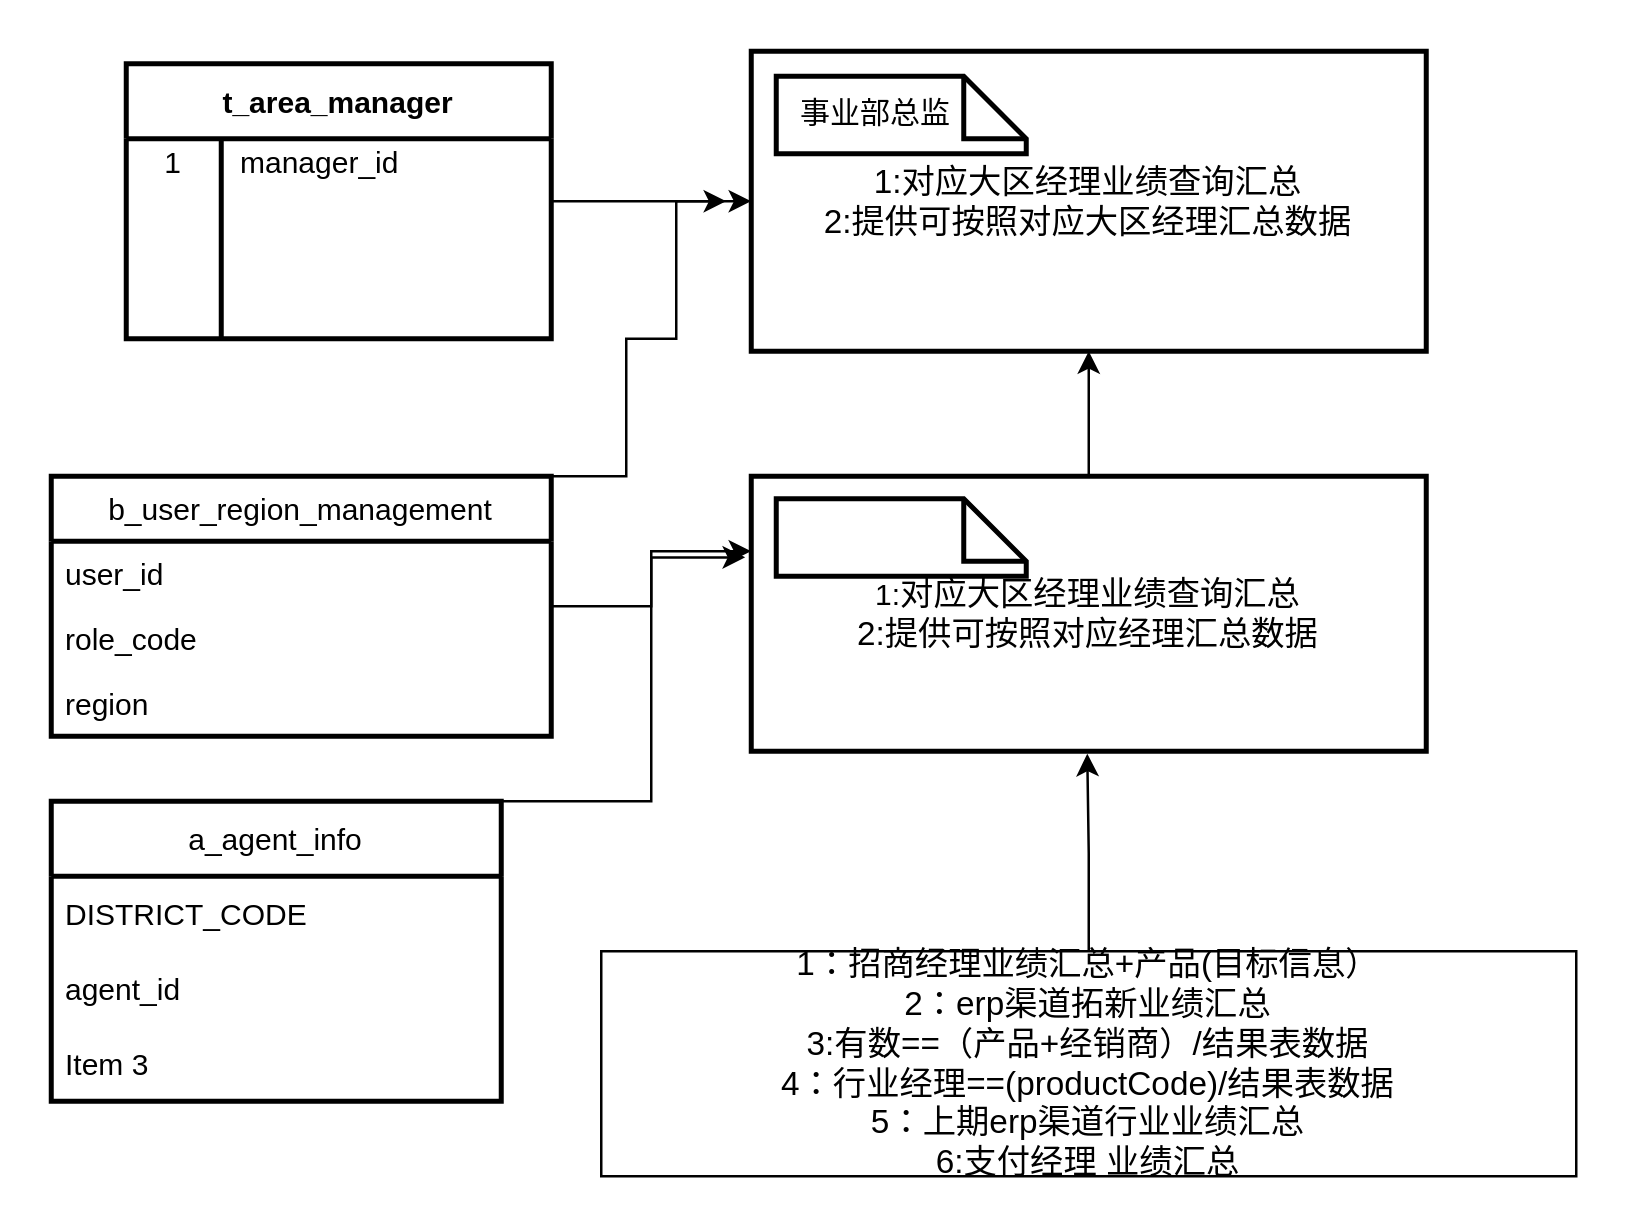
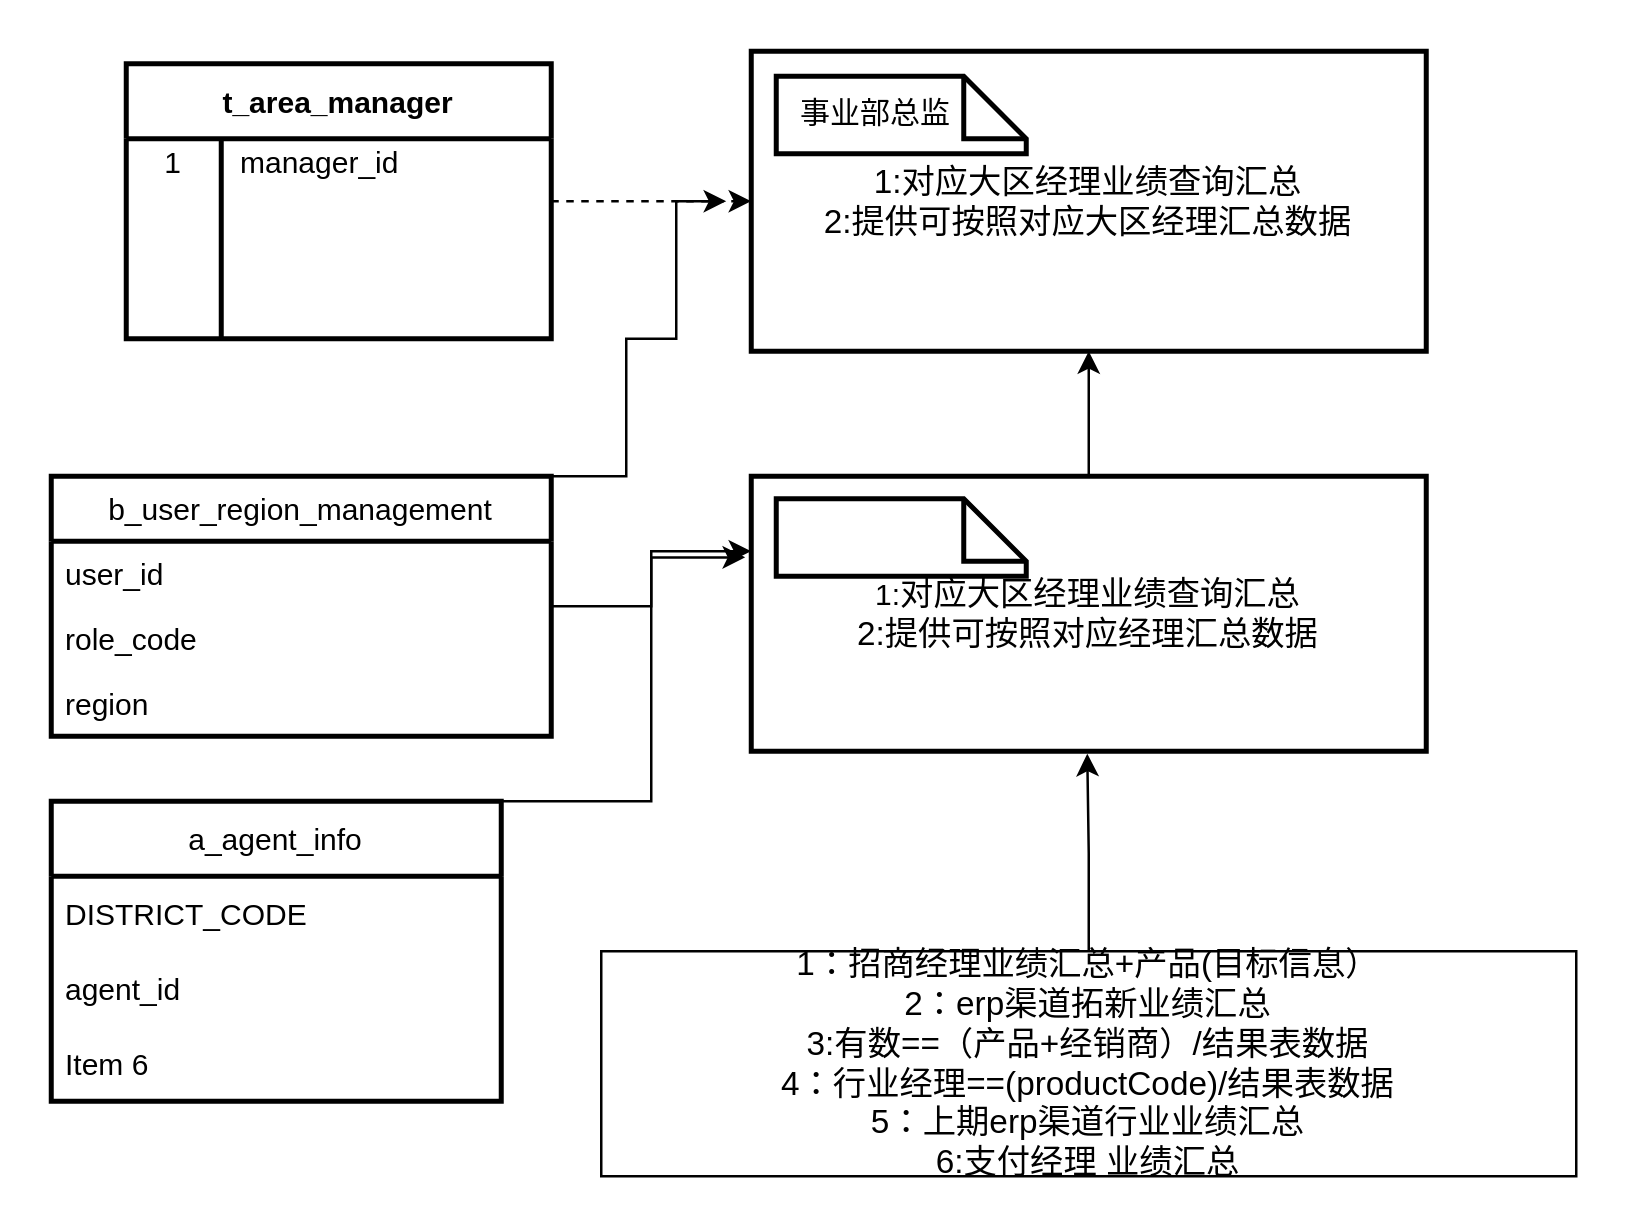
(612, 201) -> (612, 201)
(112, 1065) -> (112, 1065)
